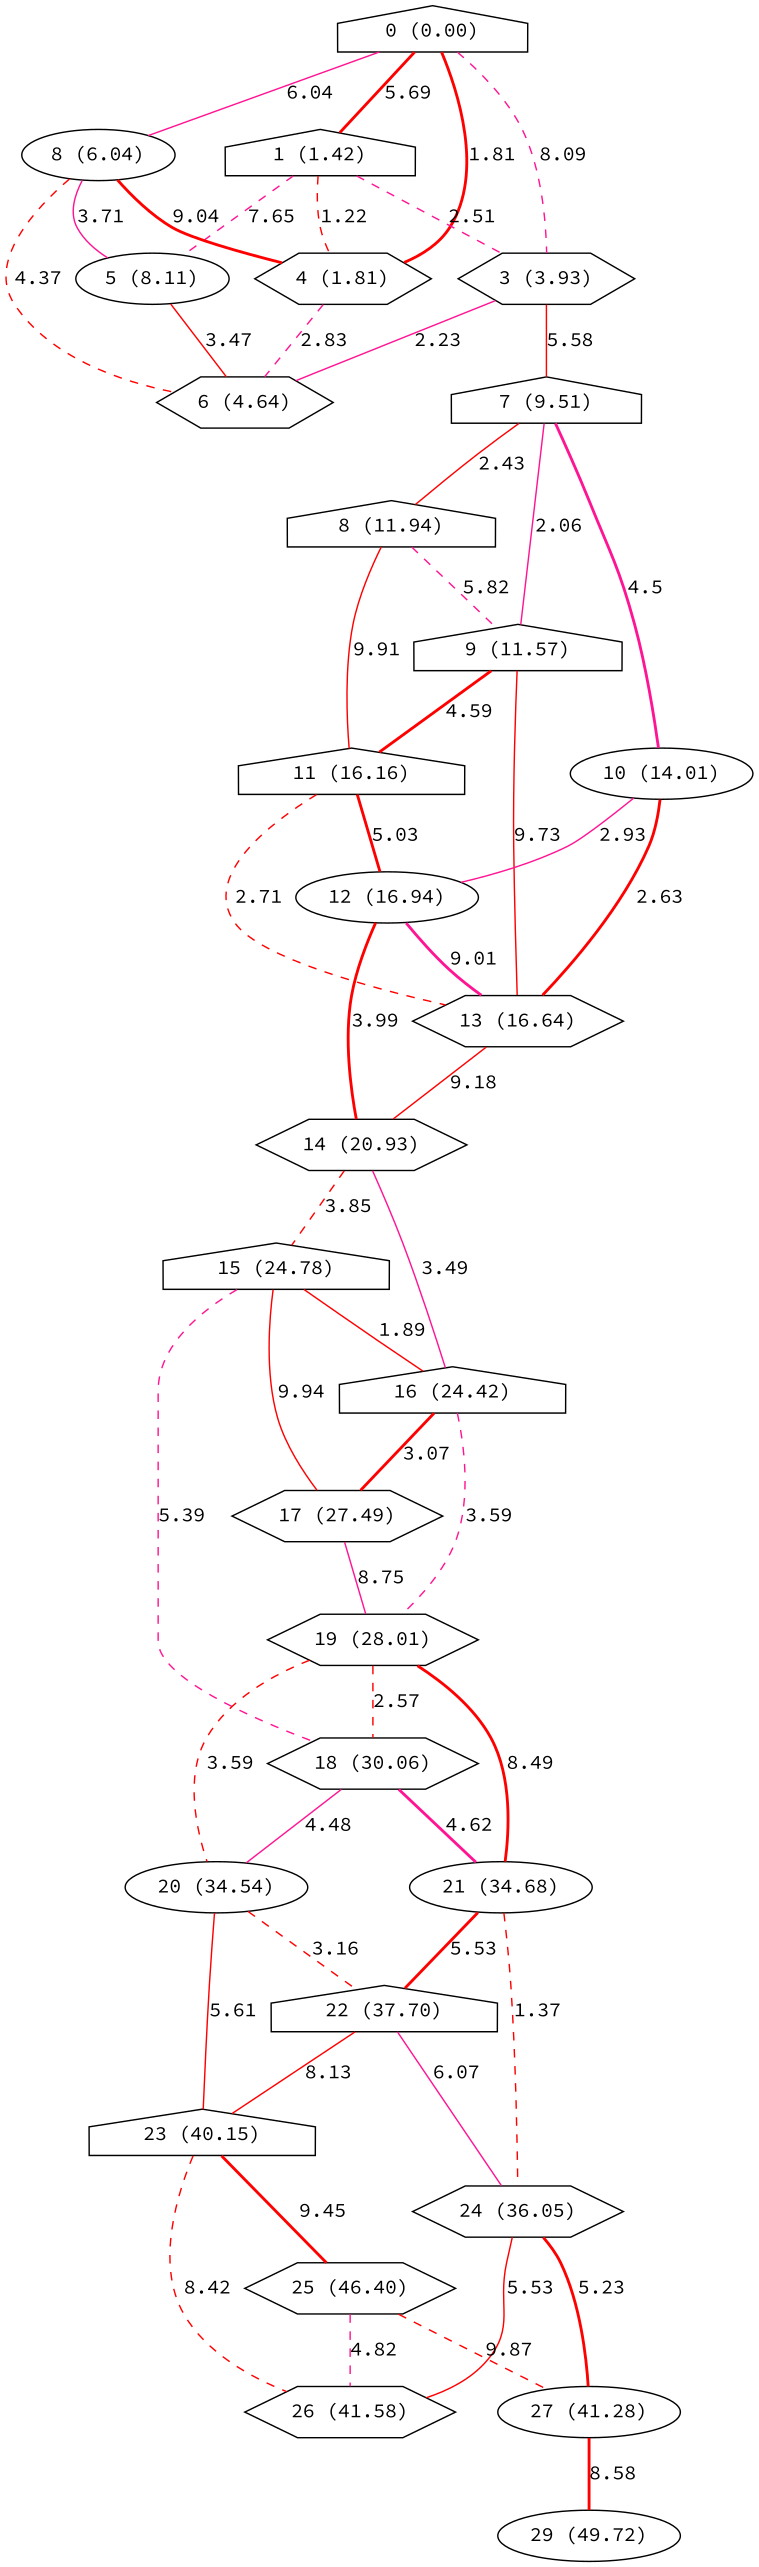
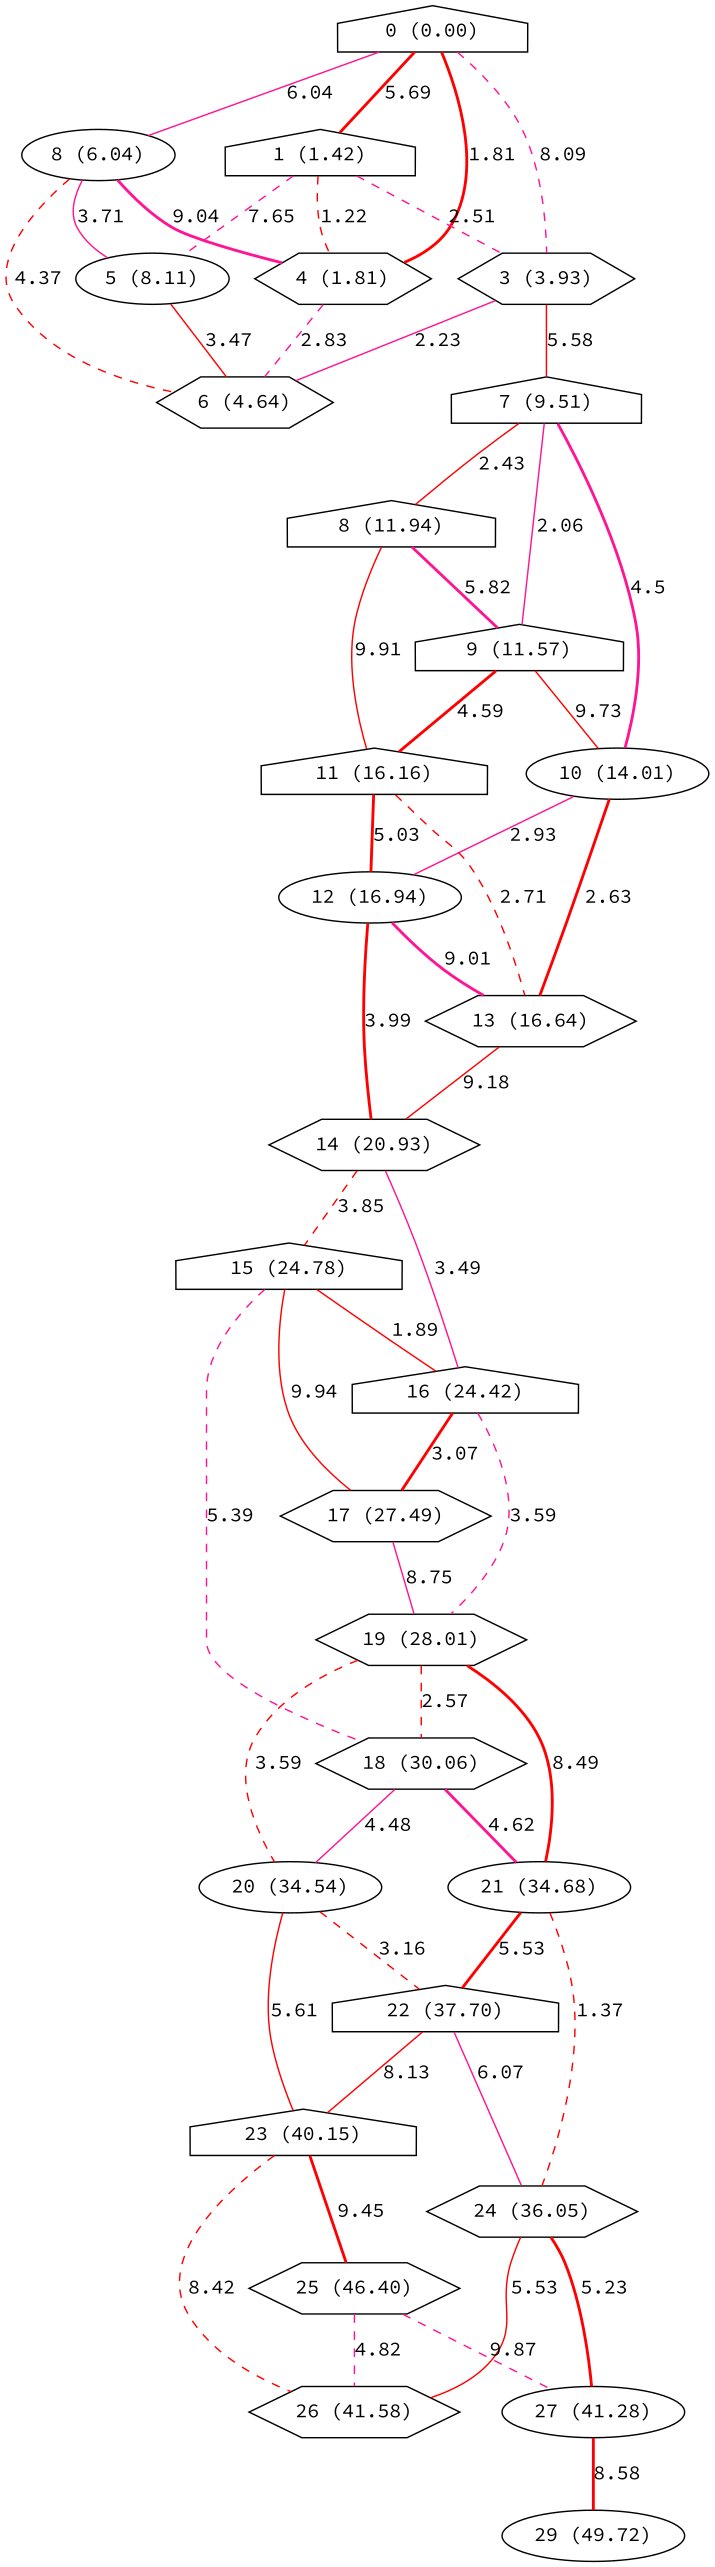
(192, 236) -> (192, 236)
(454, 588) -> (455, 588)
(514, 833) -> (567, 710)
(473, 2352) -> (477, 2352)
